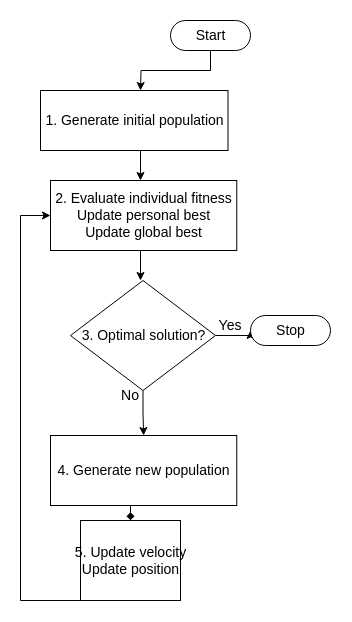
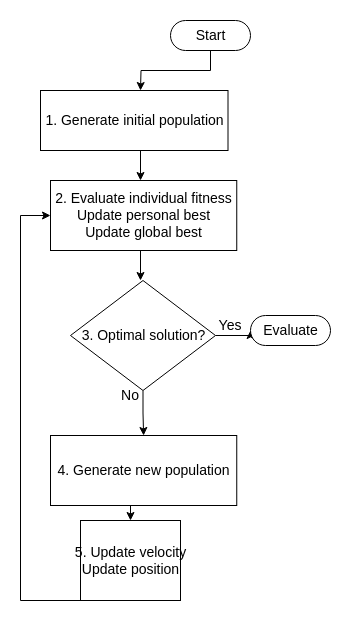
(291, 331) -> (291, 331)
(131, 512) -> (131, 512)
